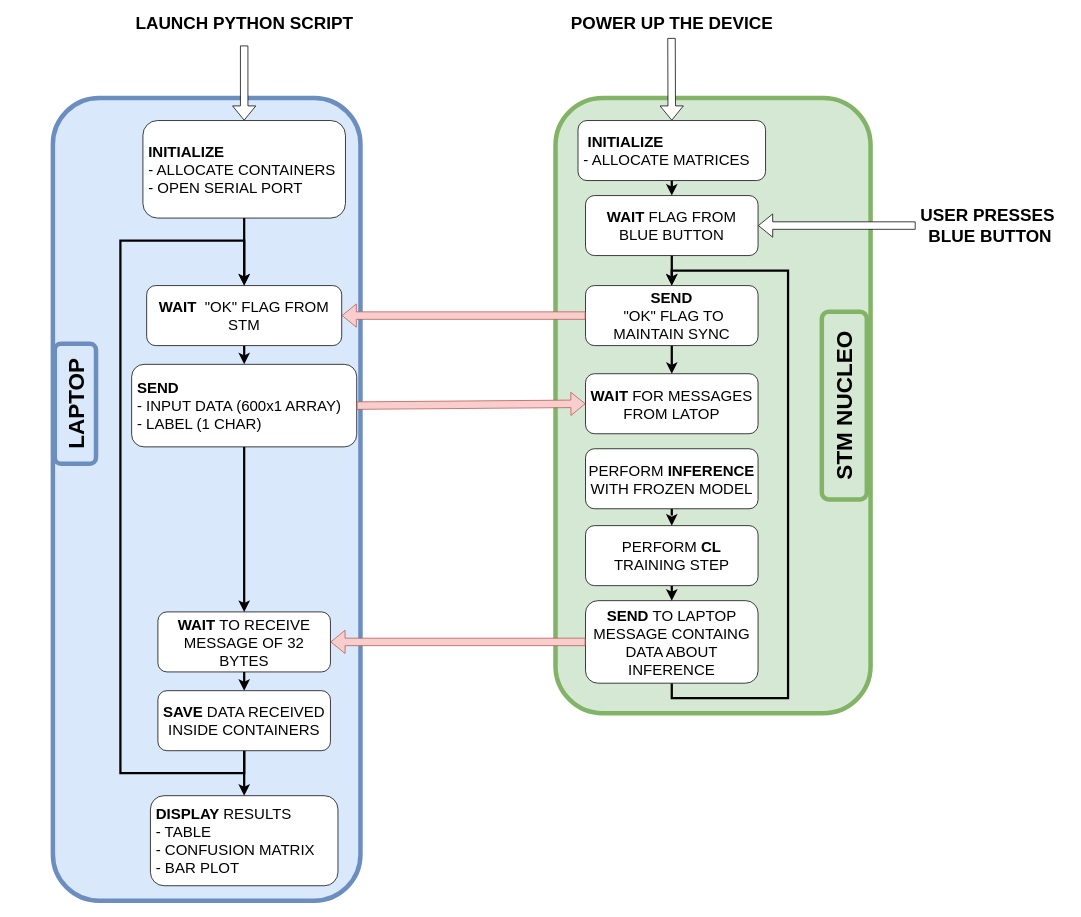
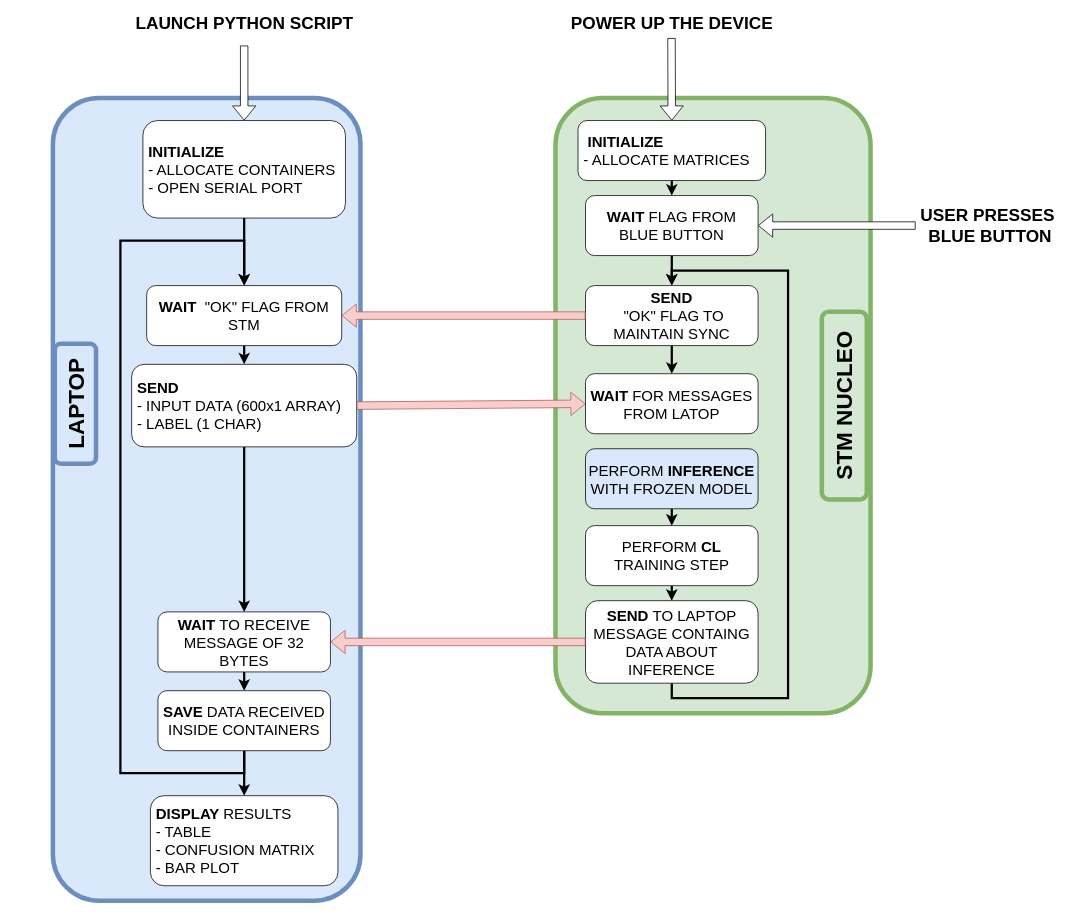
(672, 479) -> (672, 479)
(672, 515) -> (672, 515)
